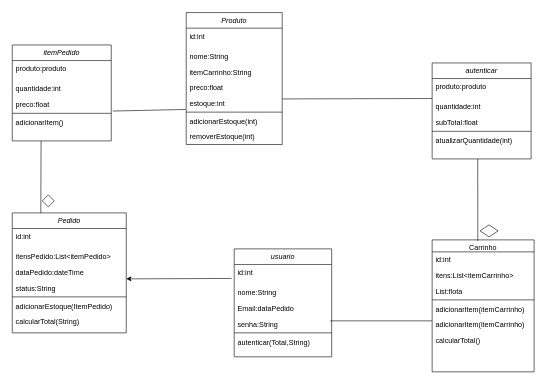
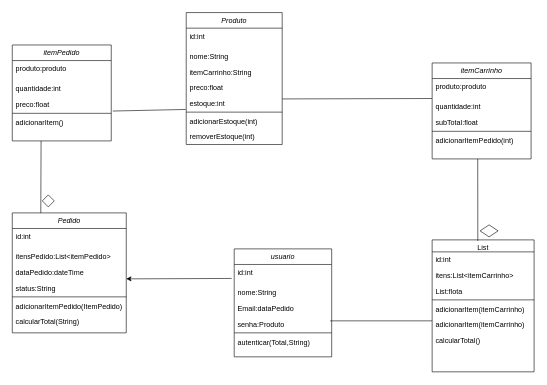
(482, 71) -> (482, 71)
(480, 140) -> (480, 140)
(483, 248) -> (483, 248)
(69, 306) -> (74, 306)
(260, 324) -> (263, 324)
